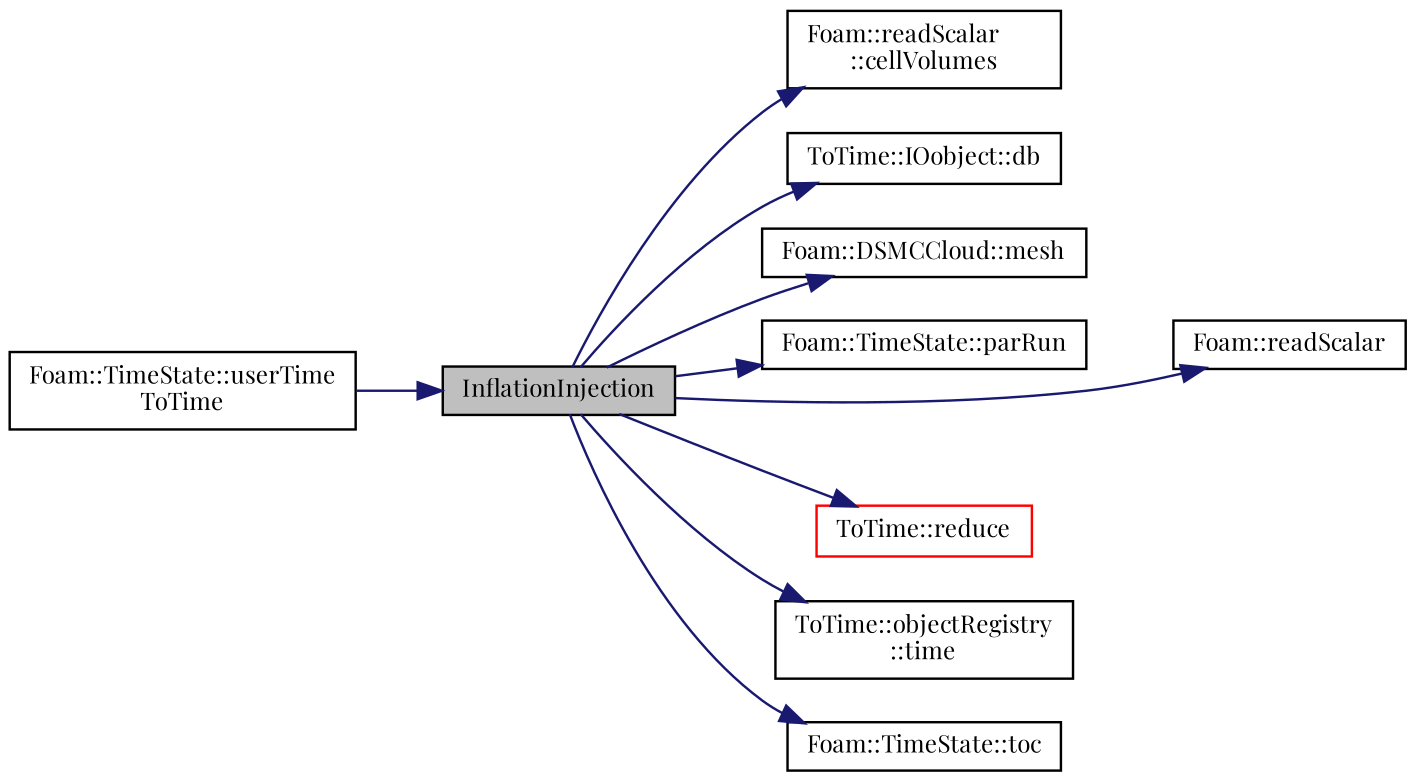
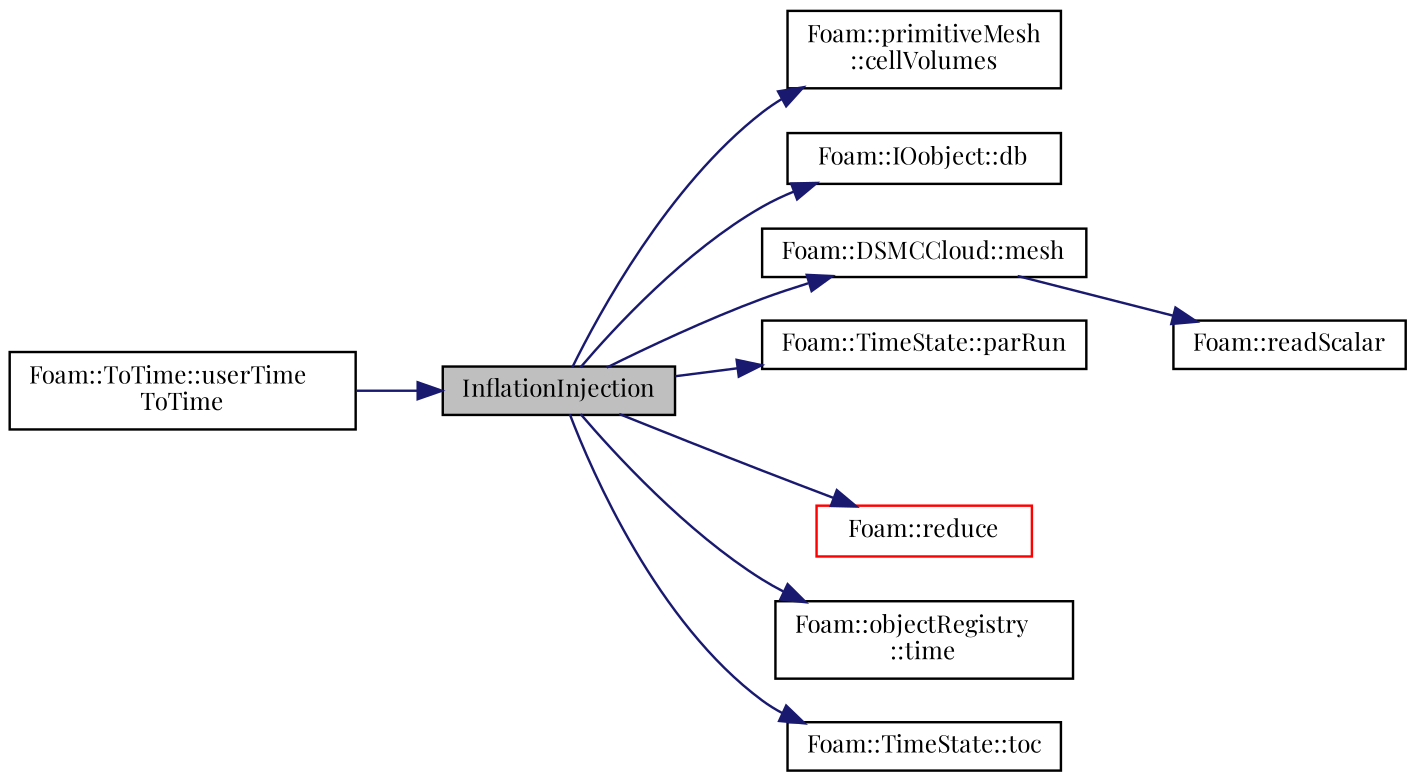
(924, 50) -> (924, 50)
(924, 158) -> (924, 158)
(183, 391) -> (183, 391)
(930, 401) -> (1095, 296)
(924, 531) -> (924, 531)
(924, 640) -> (924, 640)
